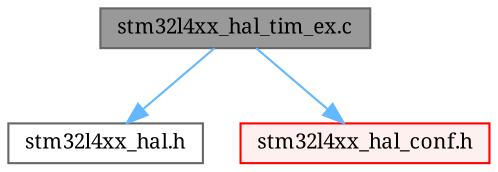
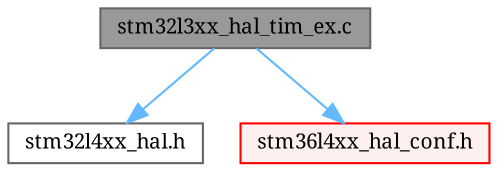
(235, 28) -> (235, 28)
(365, 143) -> (365, 143)
